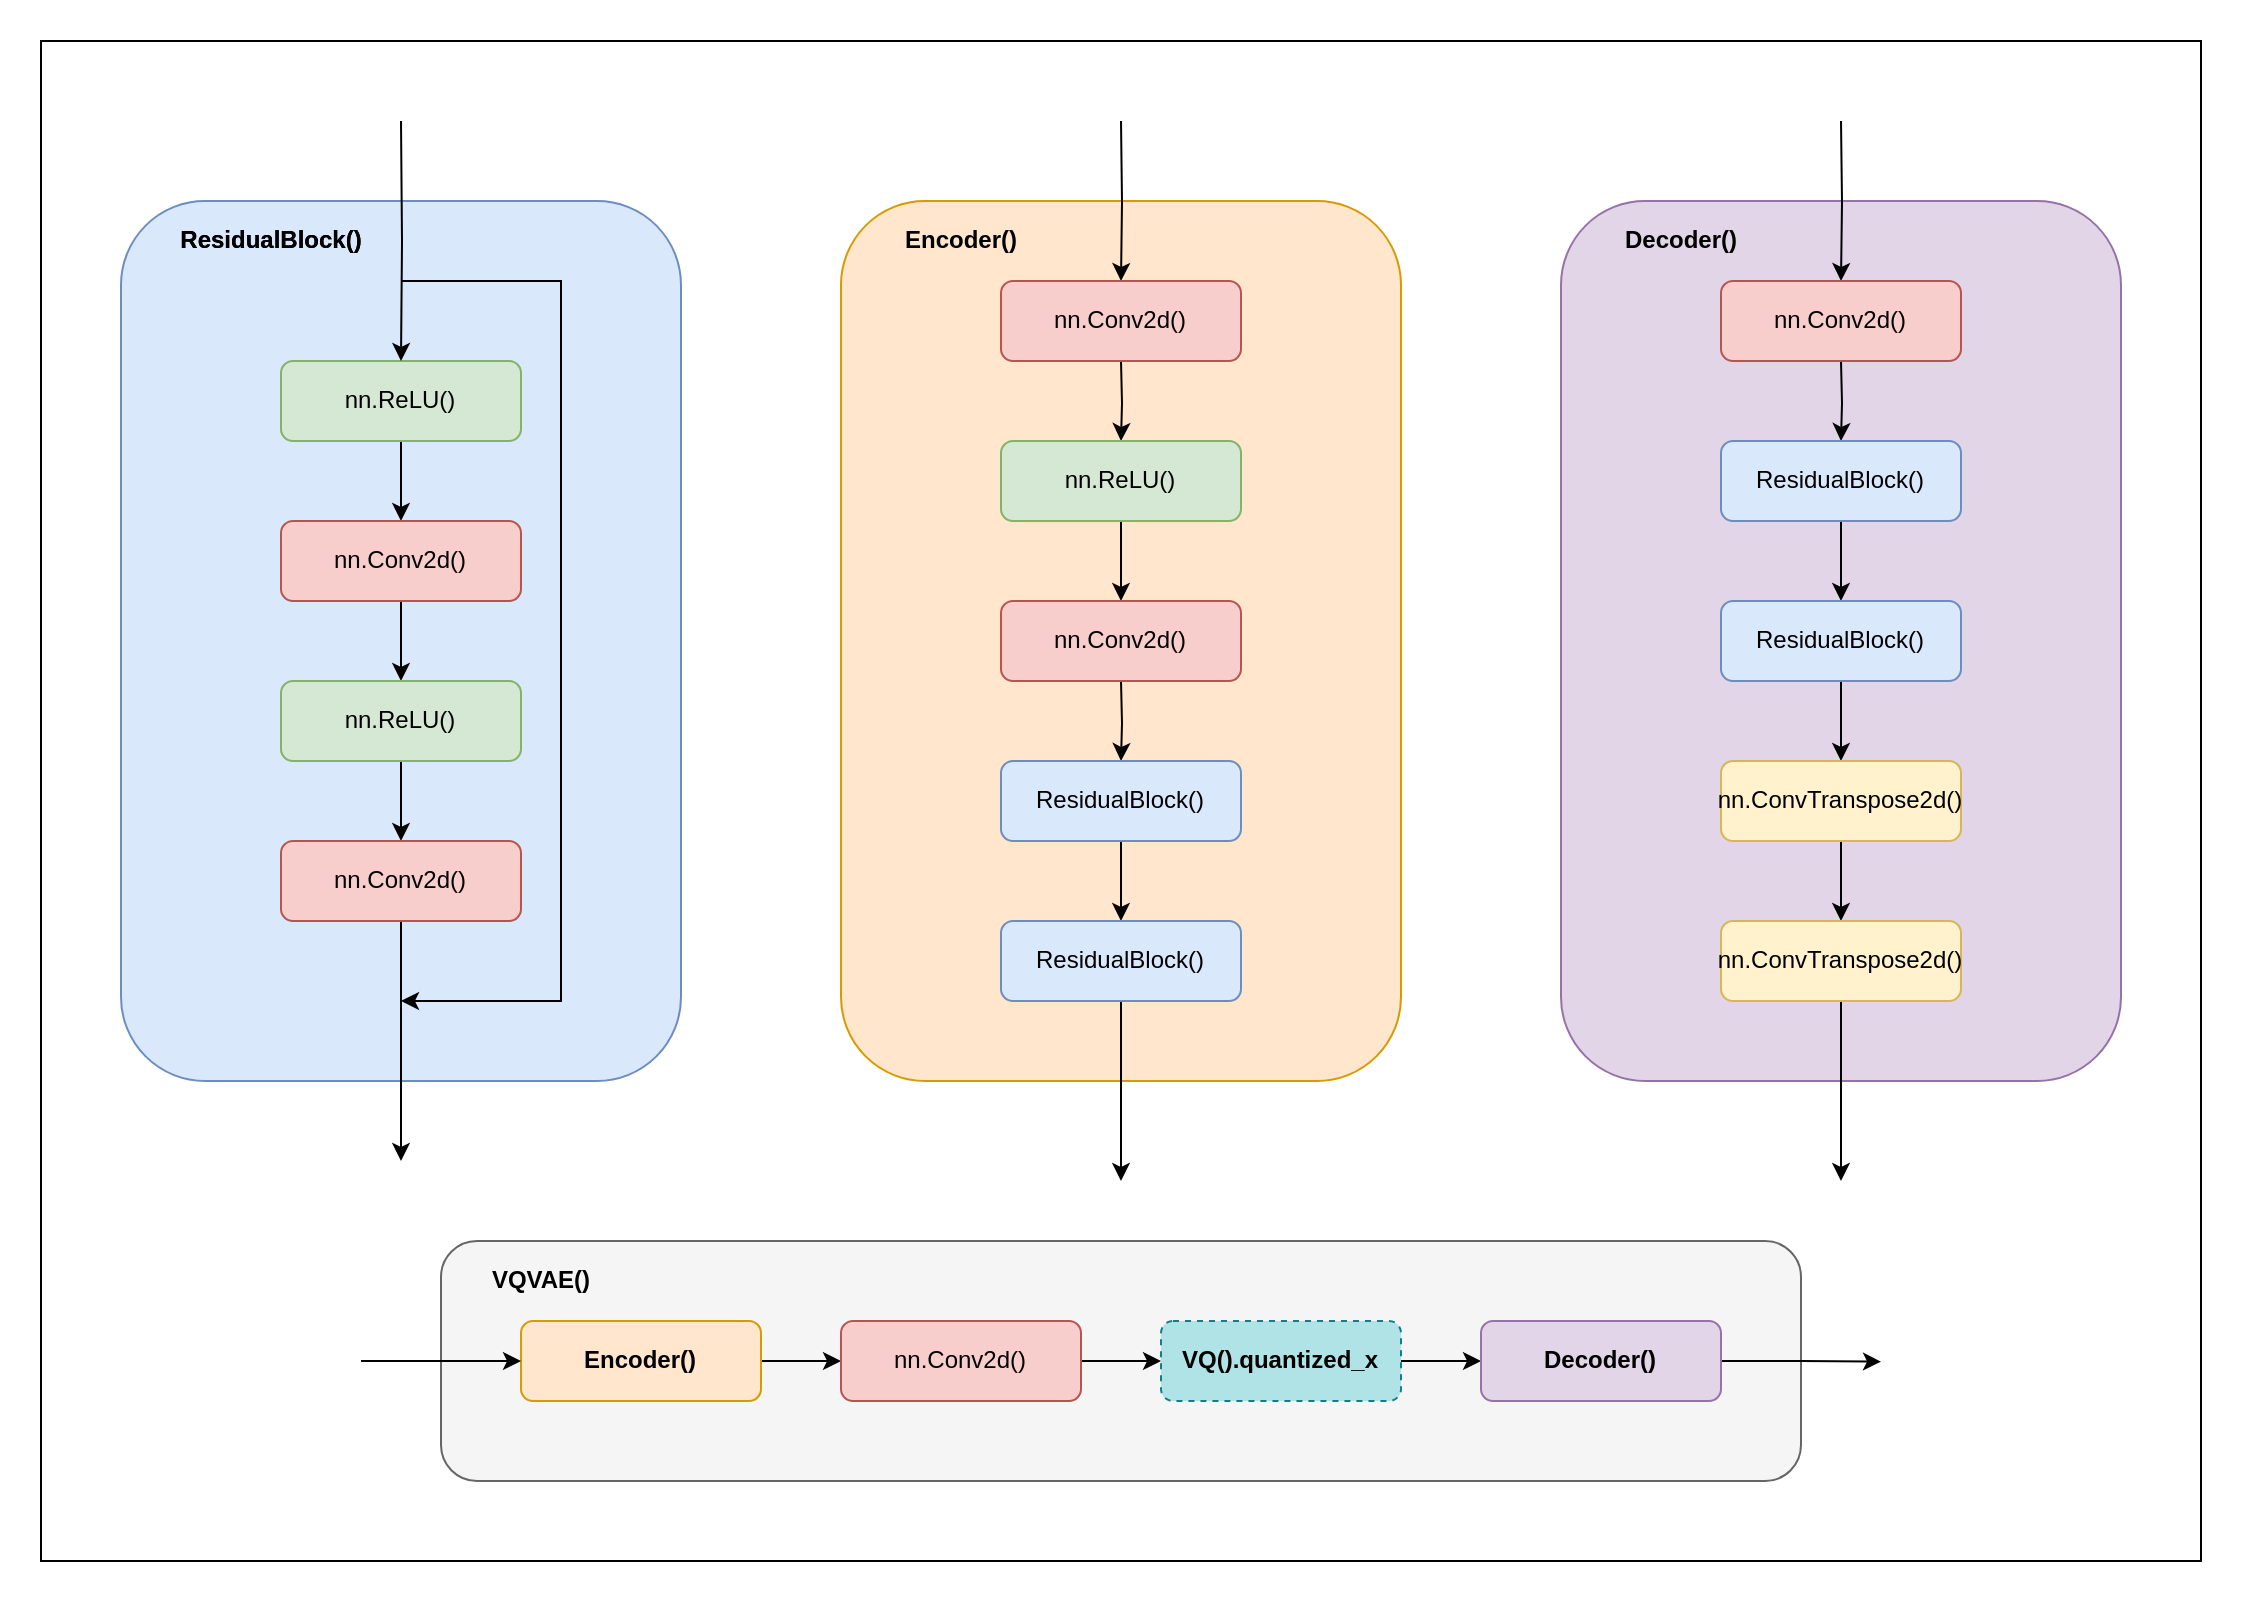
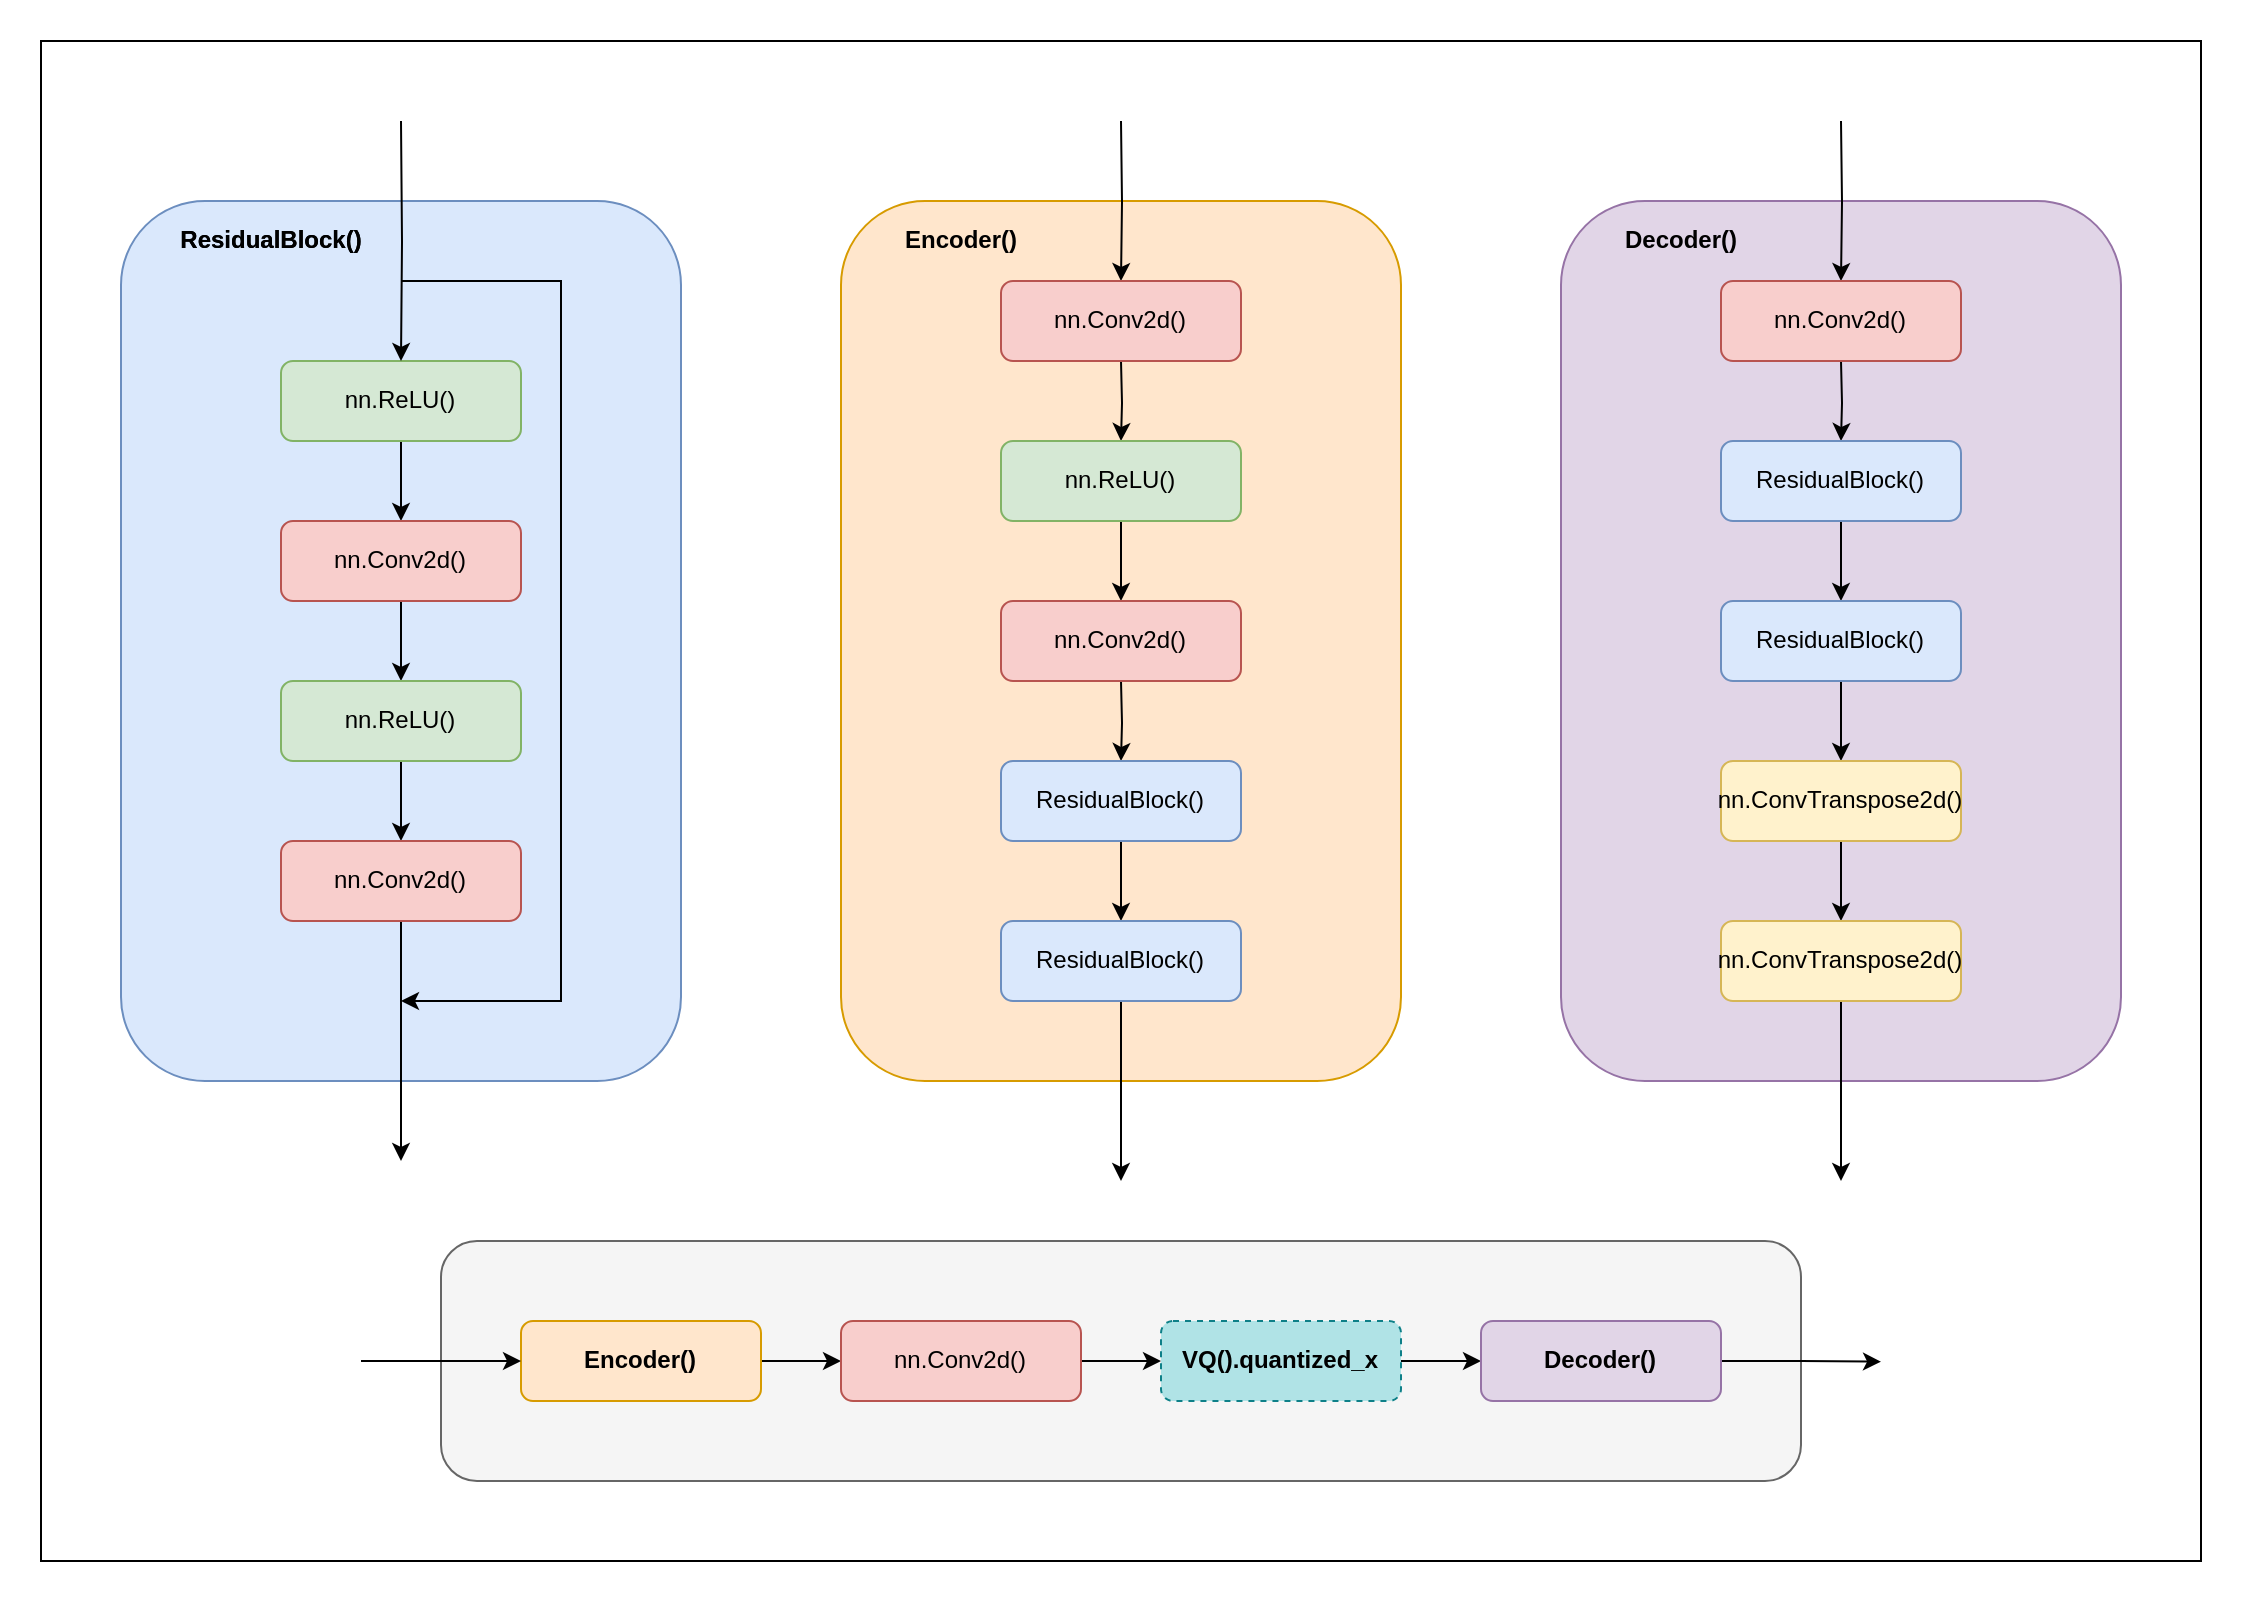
(541, 1281) -> none
